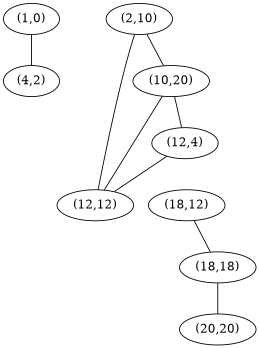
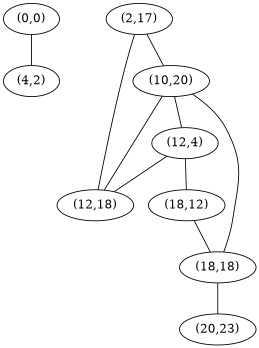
(31, 19) -> (31, 19)
(139, 19) -> (139, 19)
none -> (238, 166)
none -> (186, 174)
(95, 205) -> (95, 205)
(218, 329) -> (218, 329)
